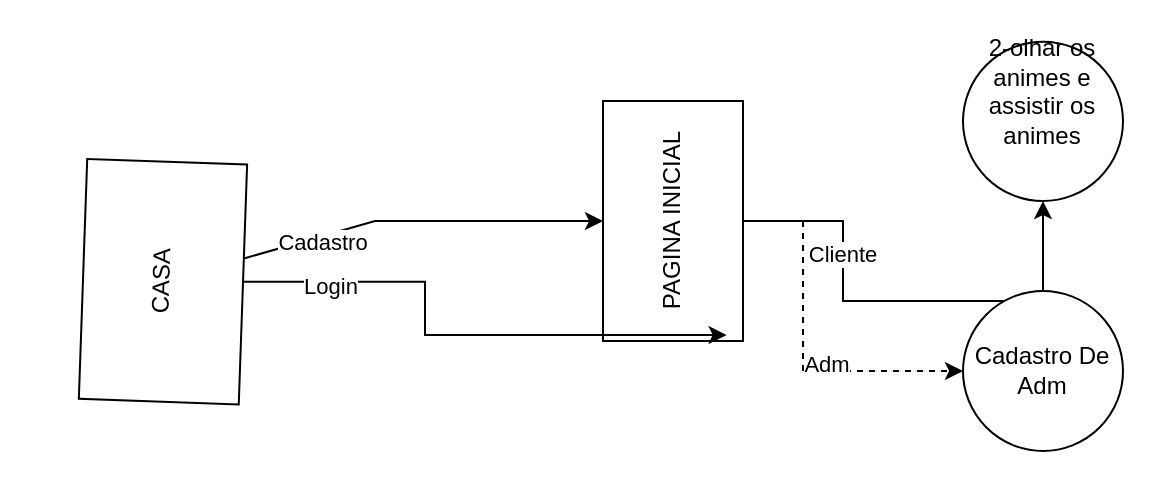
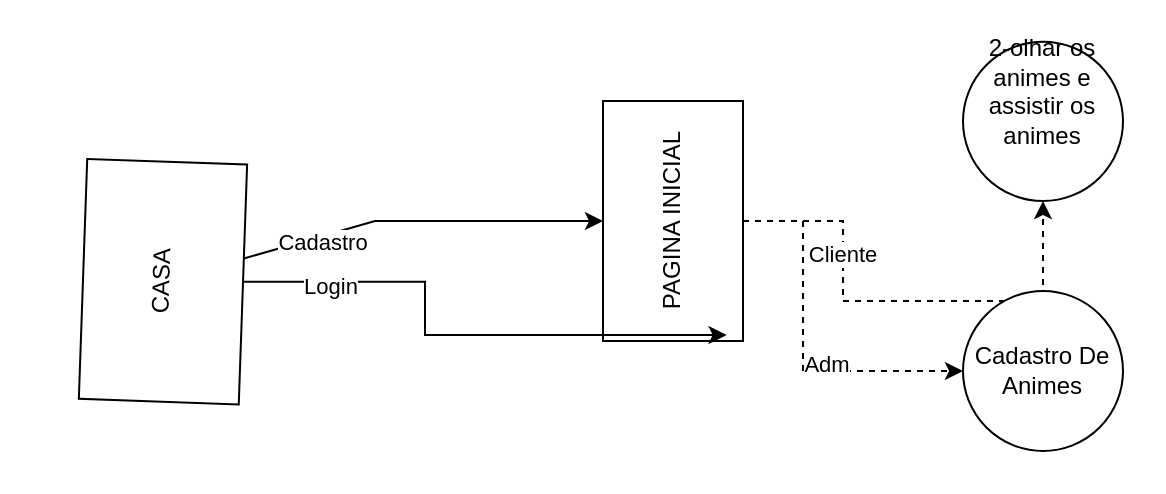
(904, 301) -> (904, 301)
(1043, 371) -> (1043, 371)
